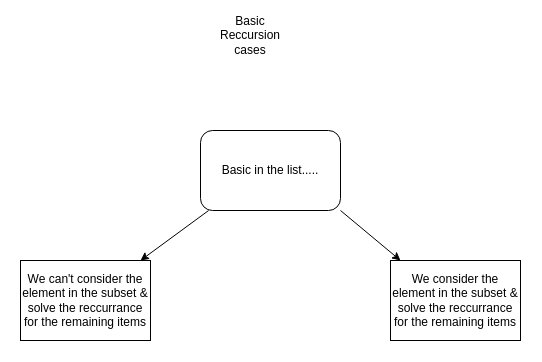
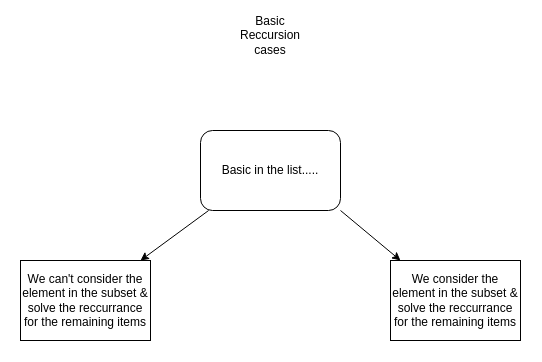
(251, 36) -> (271, 36)
